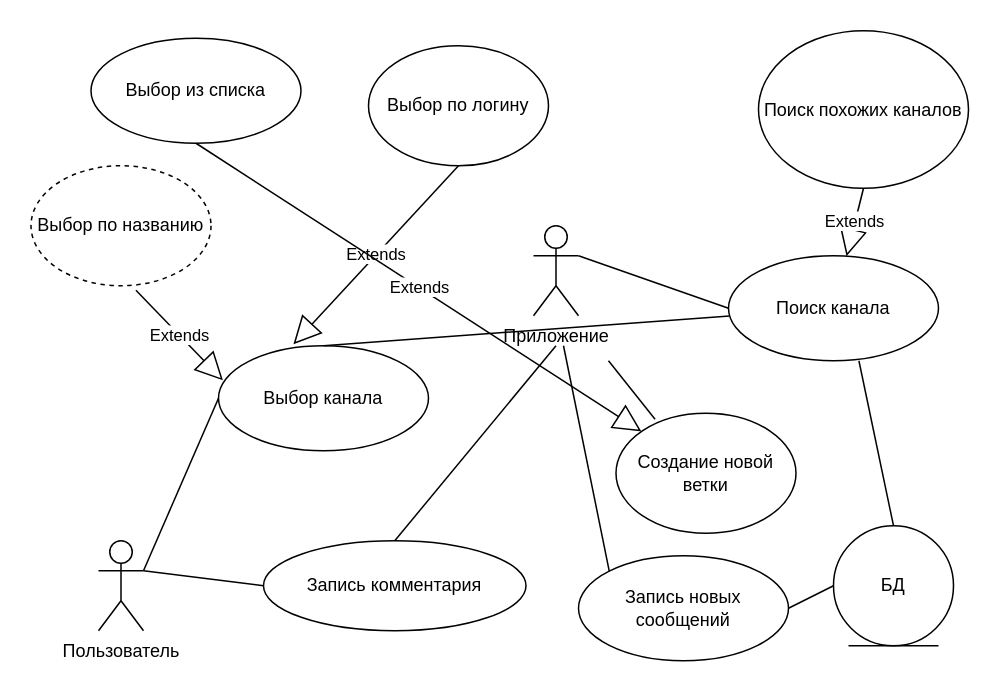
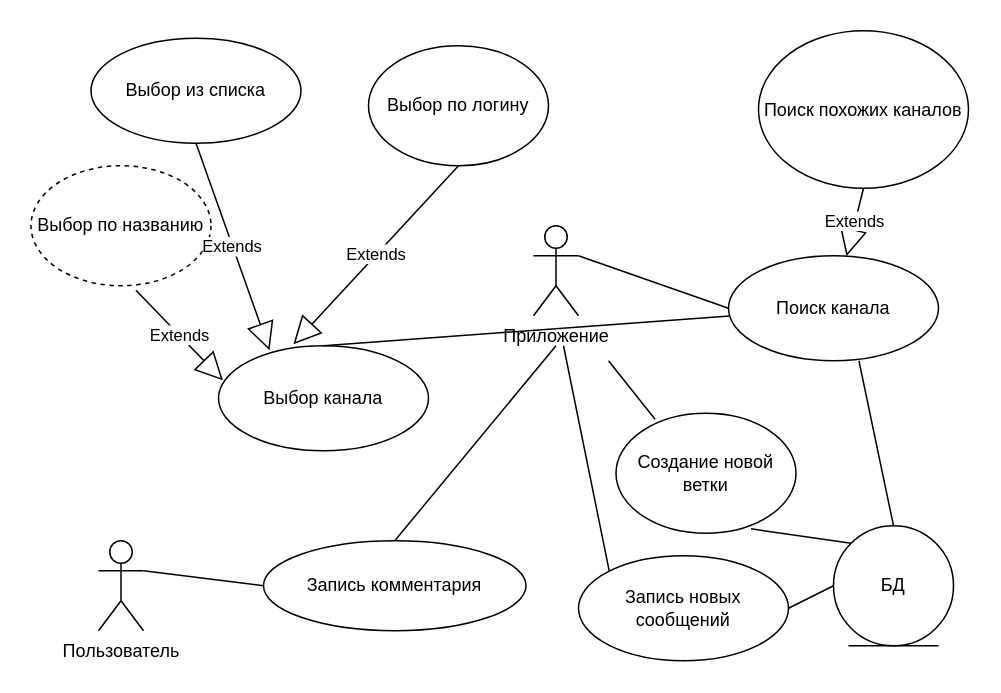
(408, 281) -> (228, 234)
(181, 484) -> none
none -> (800, 536)
